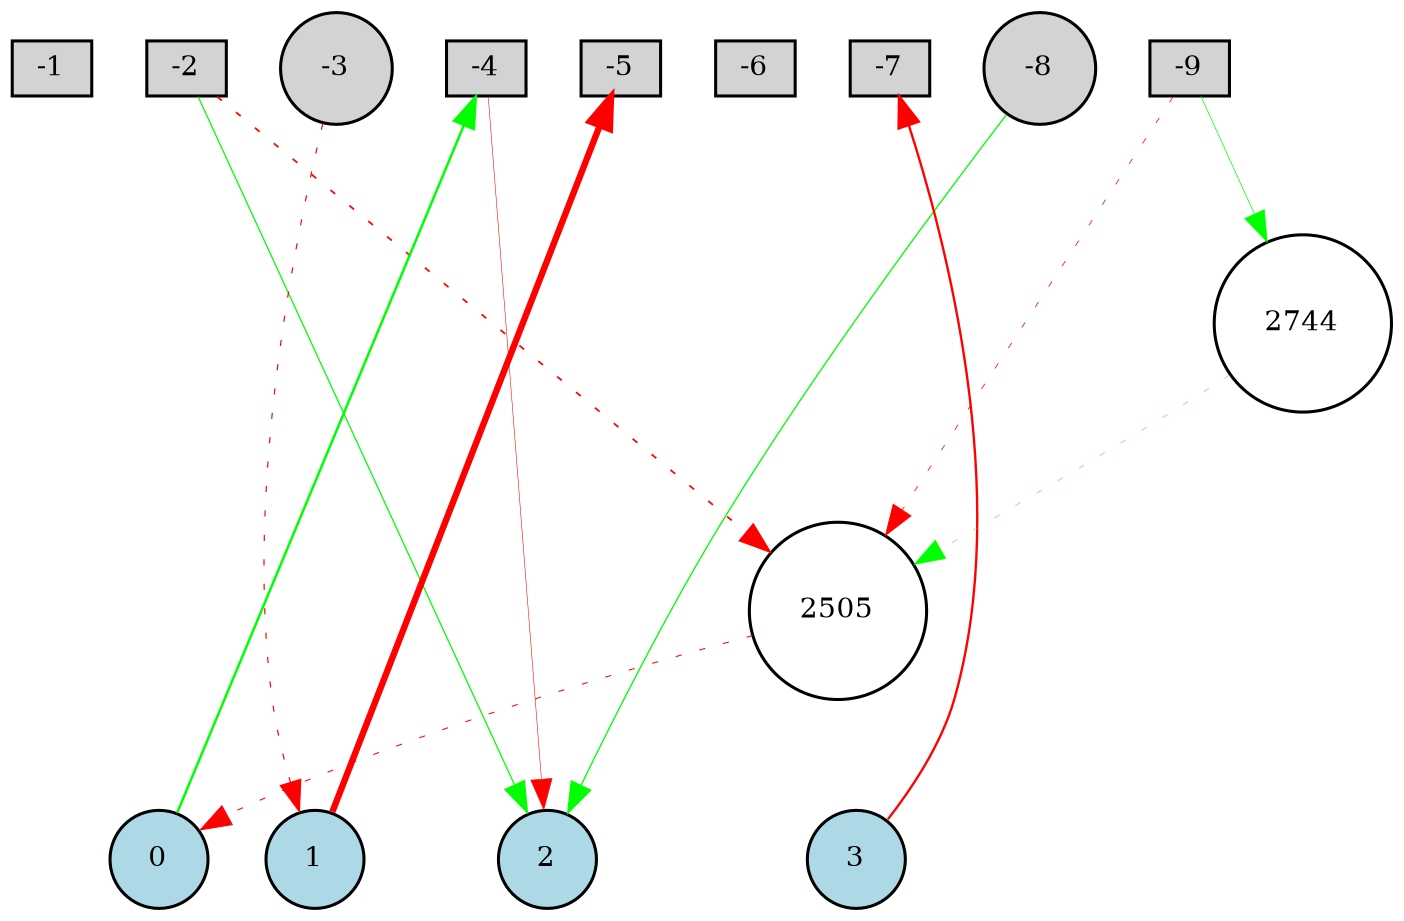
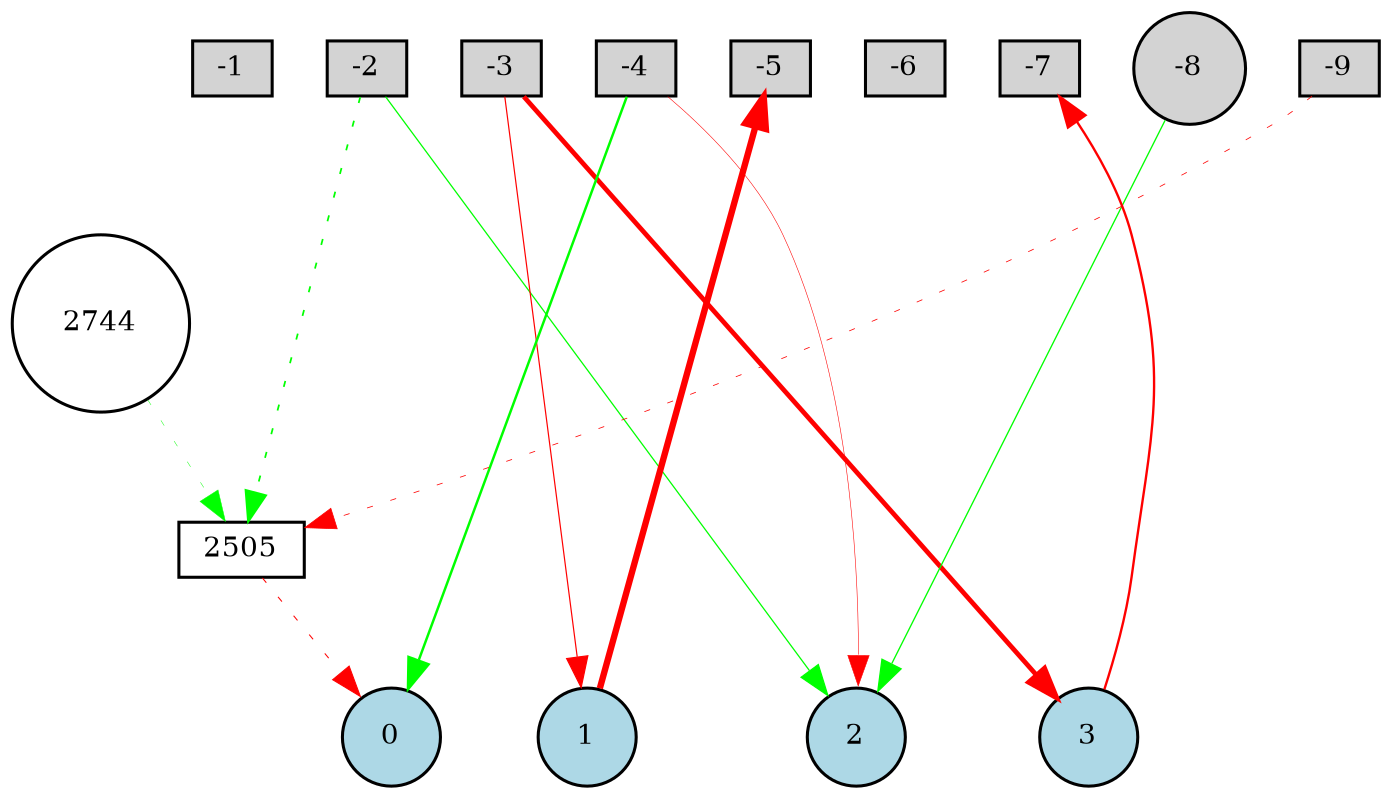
(336, 68) -> (502, 68)
(1228, 155) -> none
(481, 314) -> (308, 295)
none -> (780, 386)
(269, 452) -> (543, 391)
(320, 469) -> (518, 392)
(838, 611) -> (242, 550)
